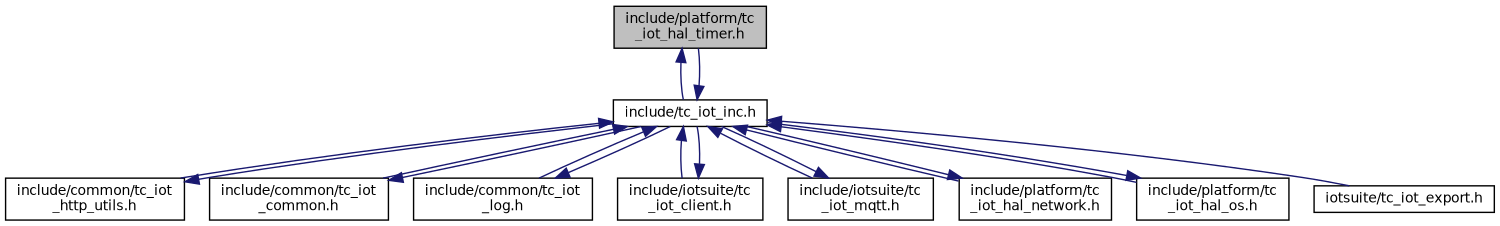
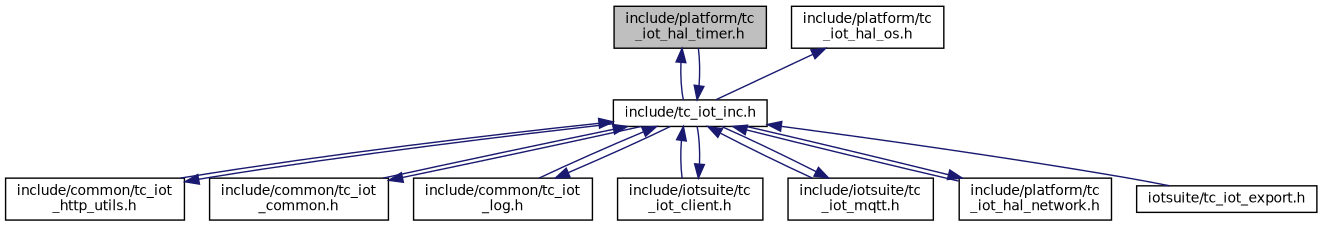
(959, 152) -> none
